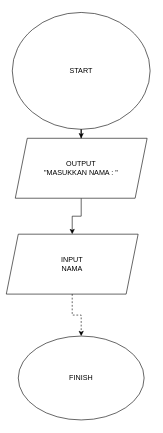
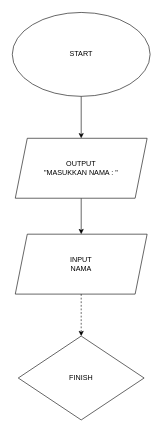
(81, 71) -> (81, 54)
(72, 264) -> (81, 264)
(81, 378) -> (81, 378)
